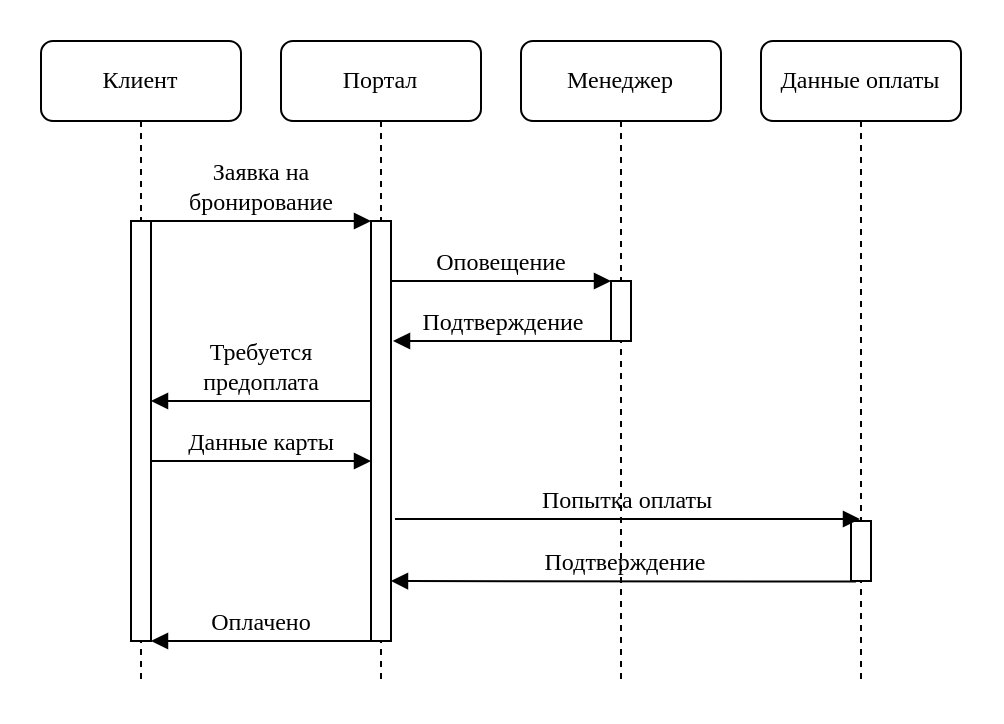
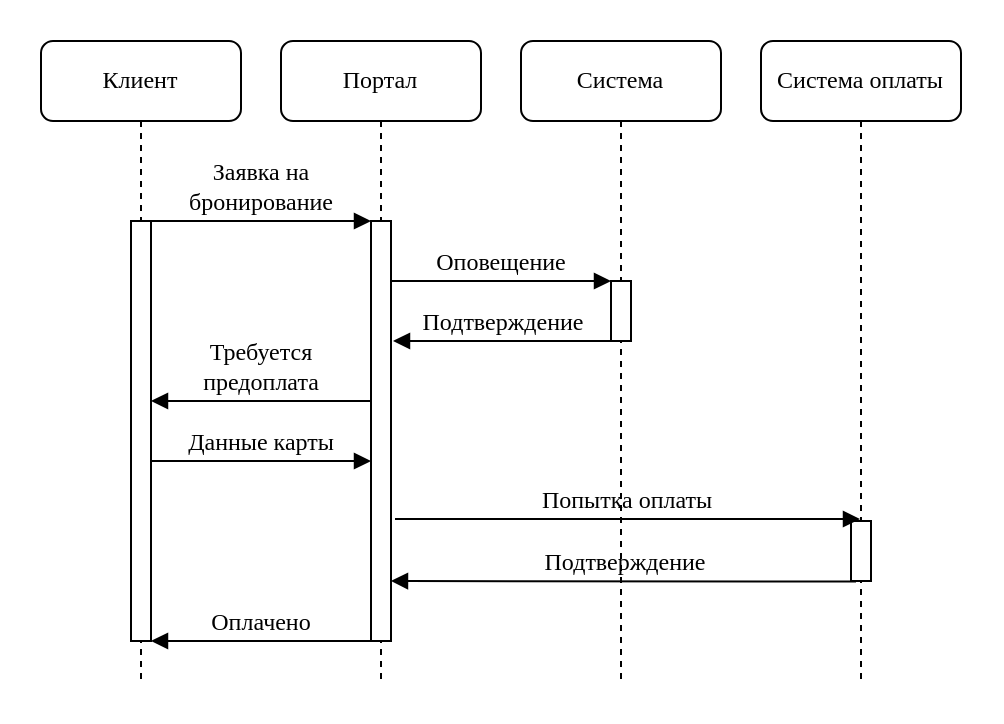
(621, 81) -> (621, 81)
(861, 81) -> (861, 81)
